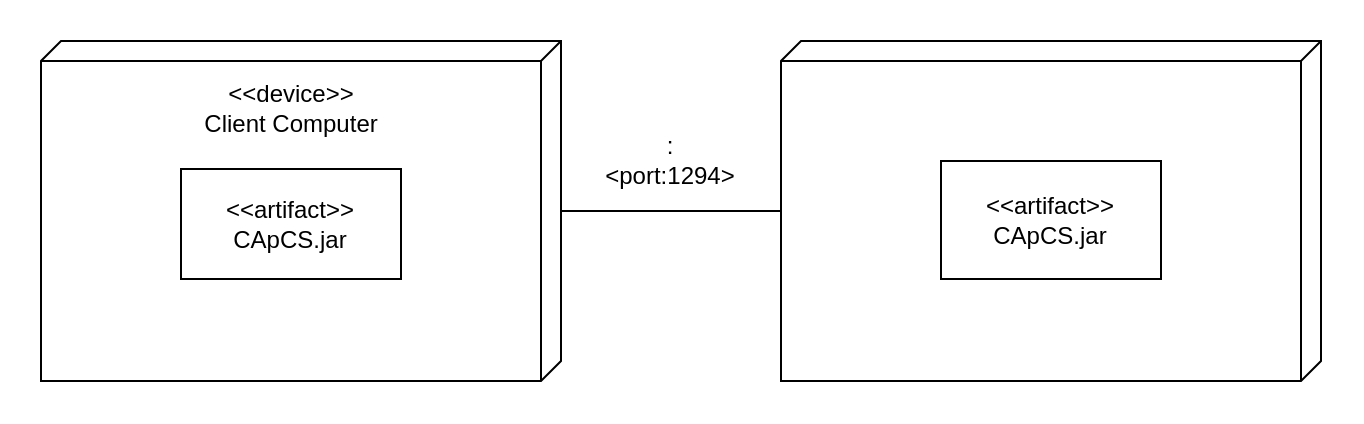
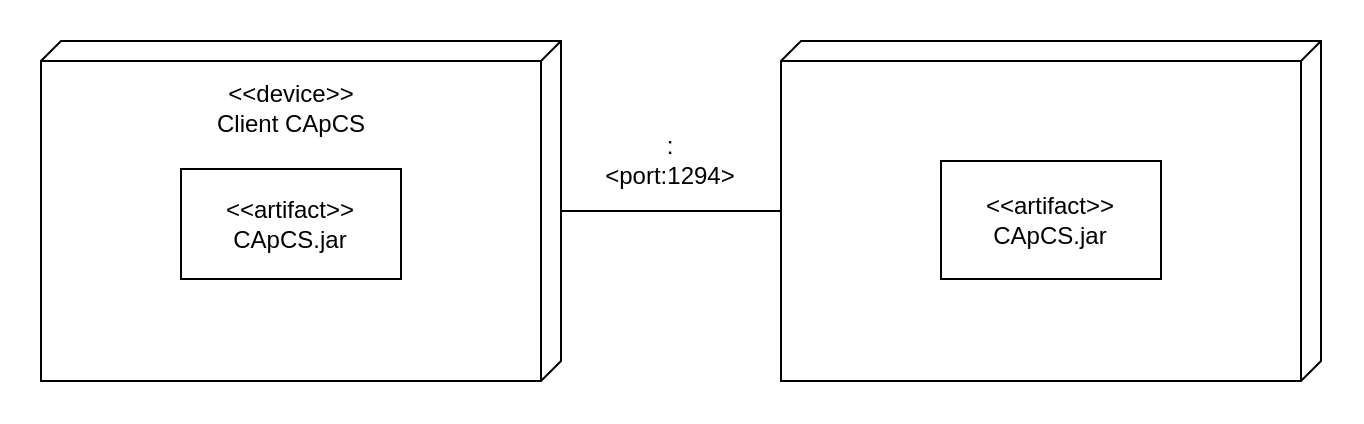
(292, 109) -> (292, 109)
